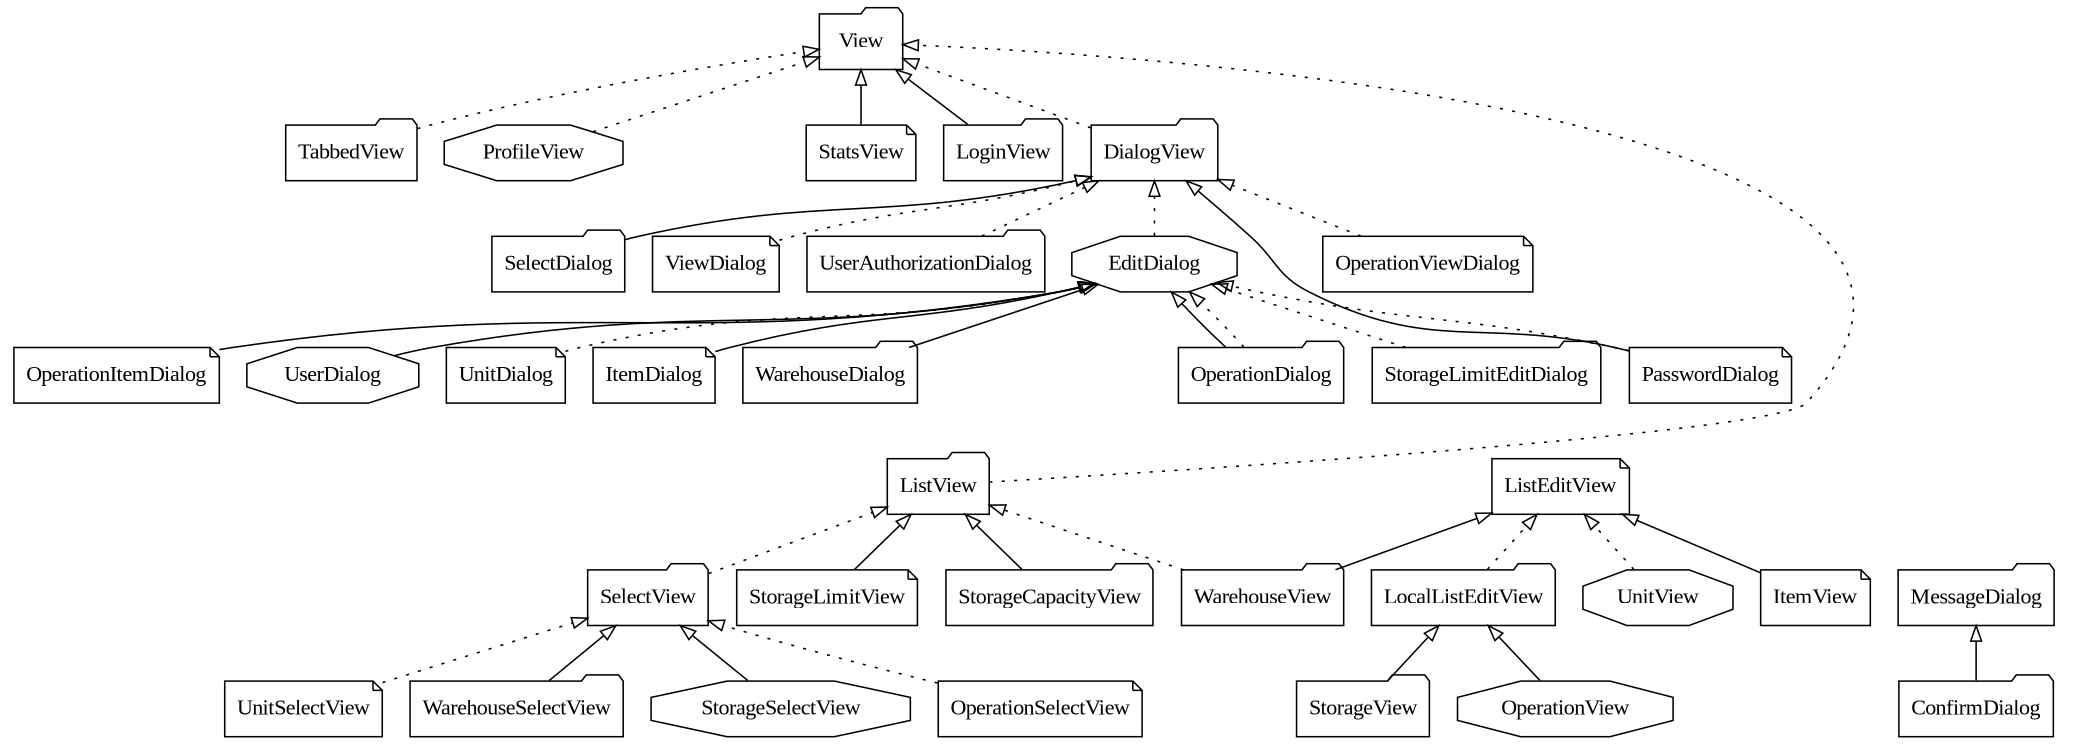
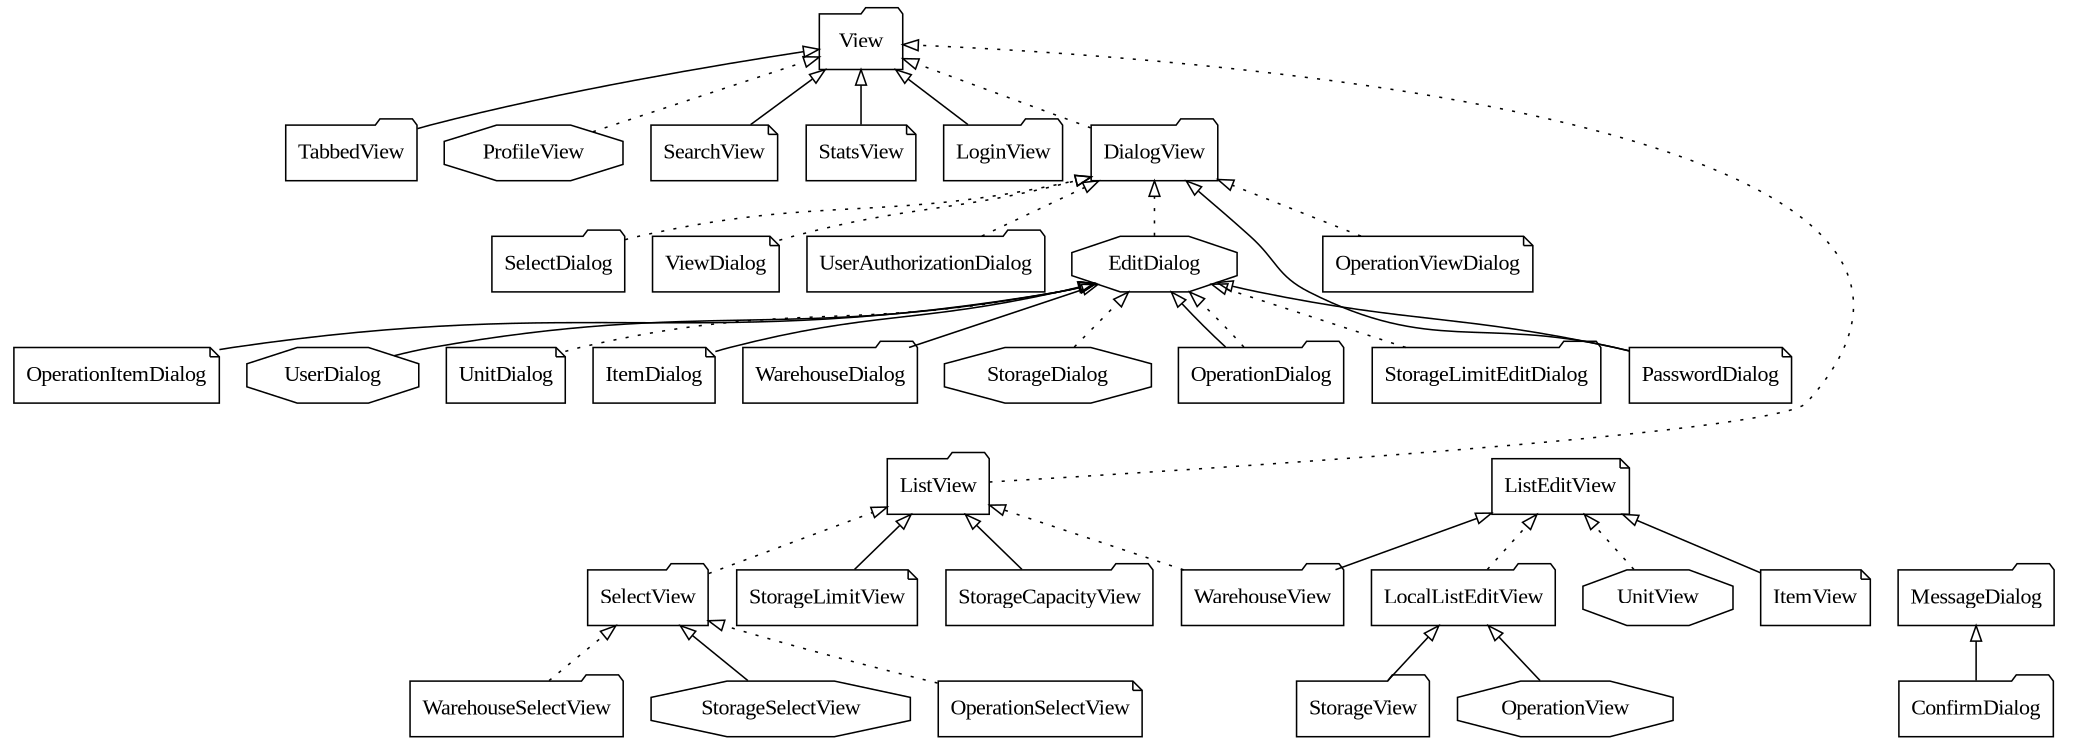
(609, 85) -> (609, 85)
none -> (714, 153)
(850, 209) -> (850, 209)
(1431, 318) -> (1431, 318)
none -> (1048, 375)
(576, 658) -> (576, 658)
(303, 709) -> none
